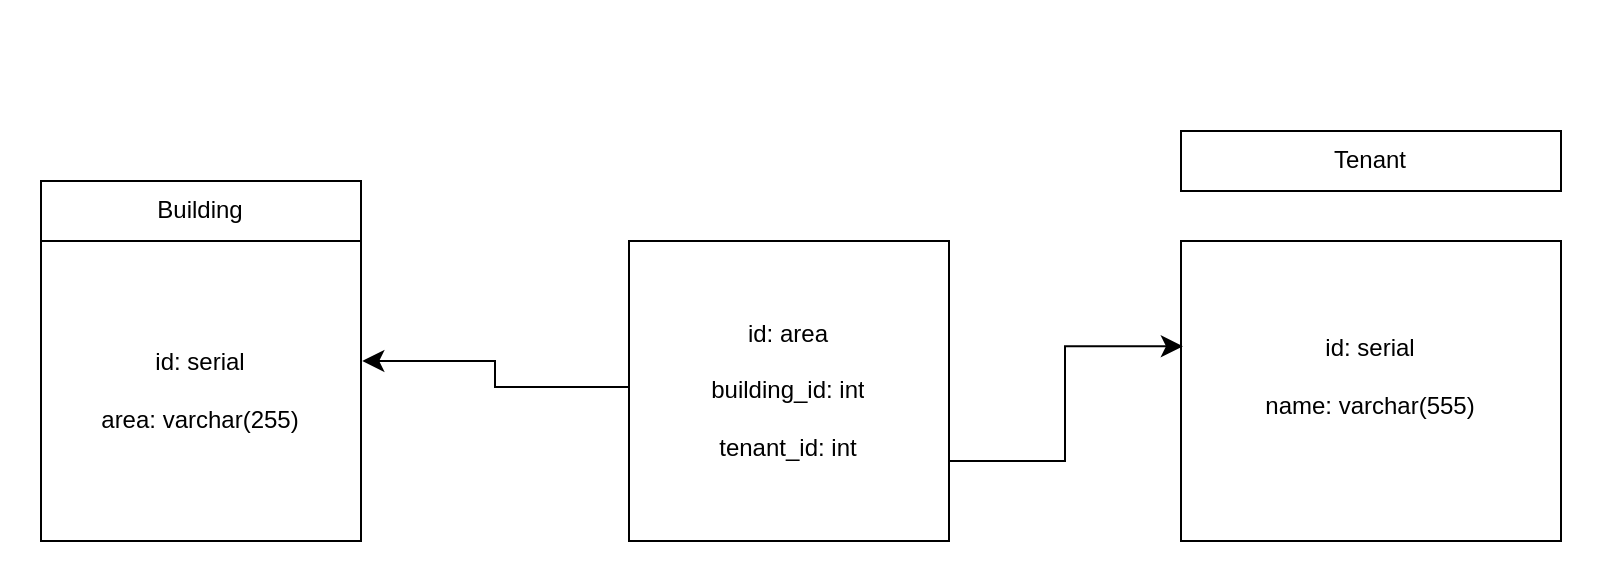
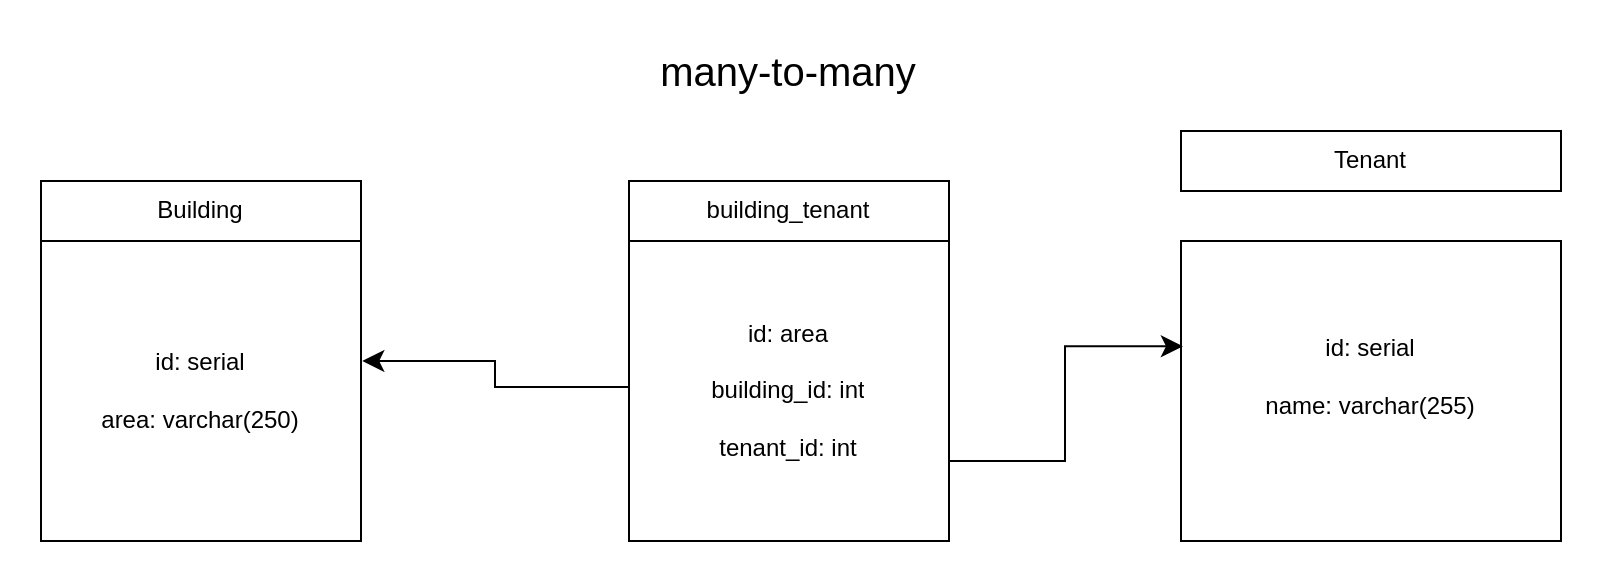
none -> (789, 71)
none -> (789, 211)
(201, 391) -> (201, 391)
(1371, 391) -> (1371, 391)
